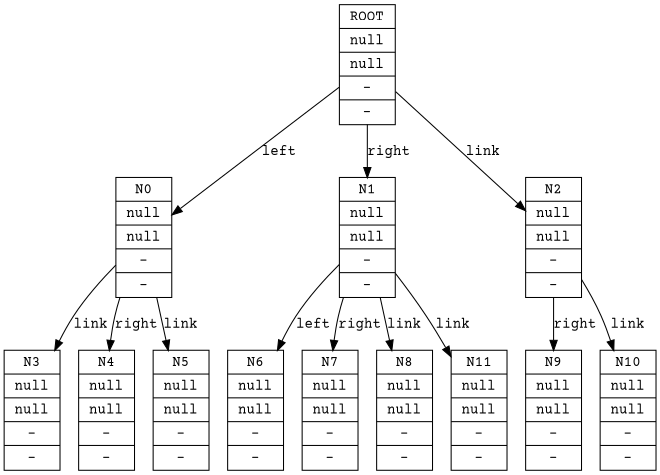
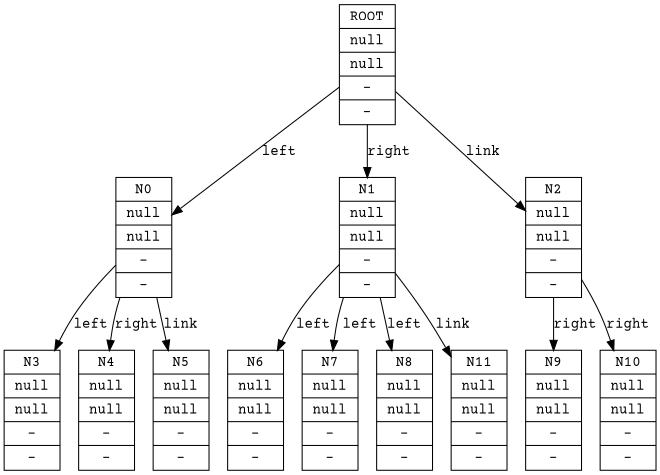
(91, 324) -> (91, 324)
(360, 324) -> (360, 324)
(405, 324) -> (405, 324)
(628, 324) -> (628, 324)
